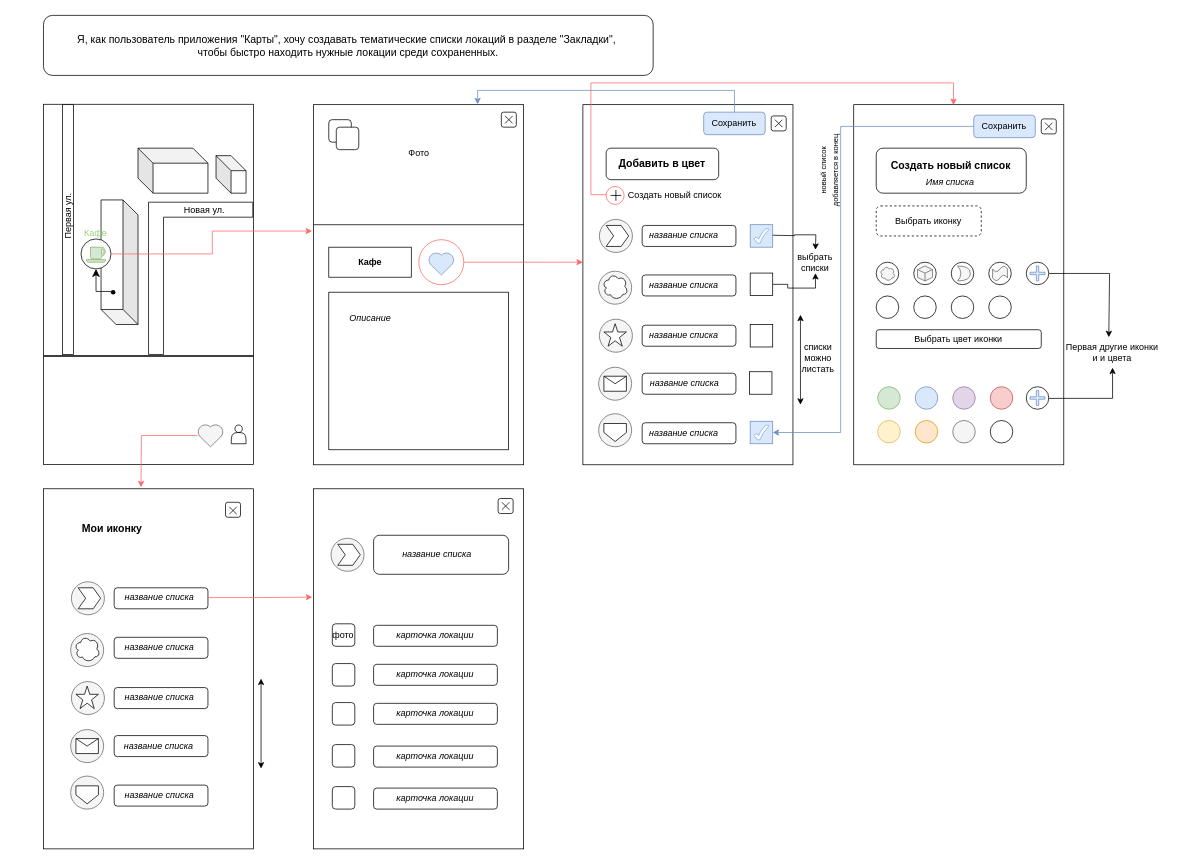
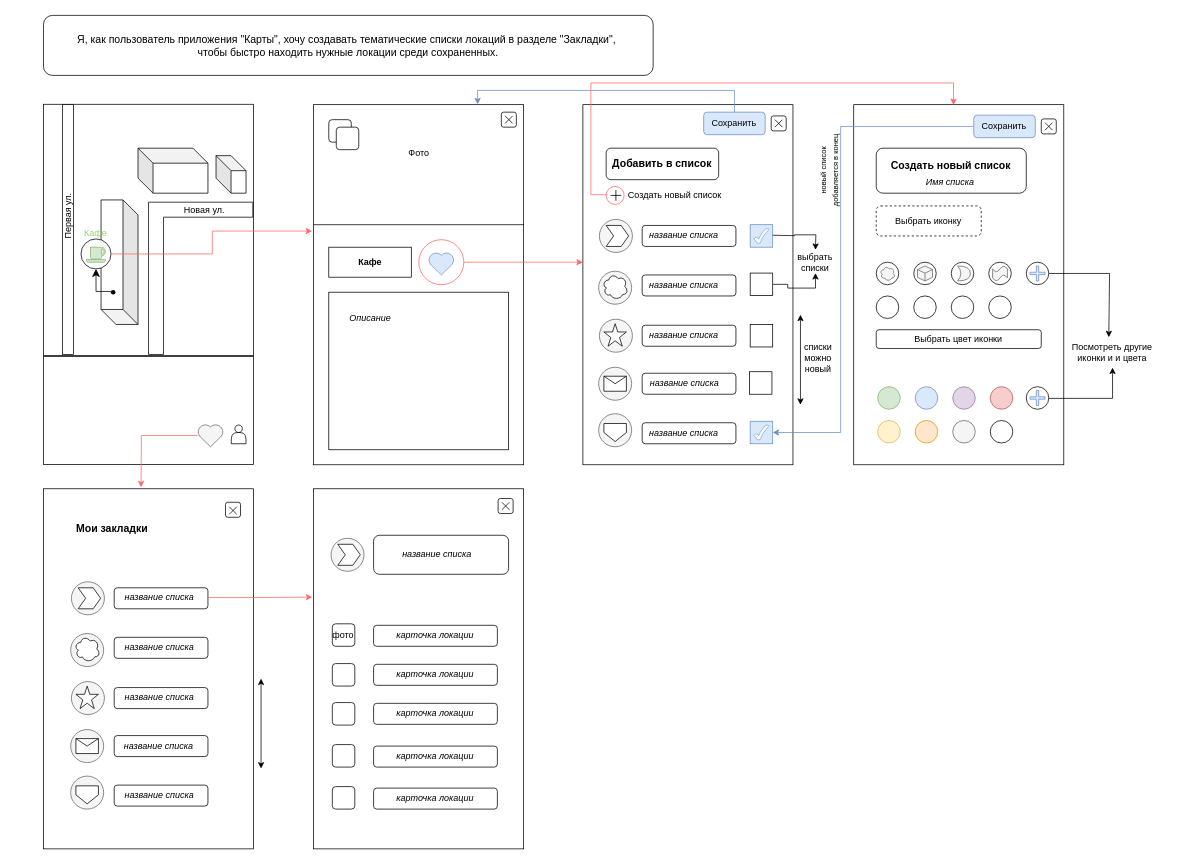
(662, 164) -> (662, 164)
(1112, 352) -> (1112, 352)
(818, 358) -> (818, 358)
(112, 528) -> (112, 528)
